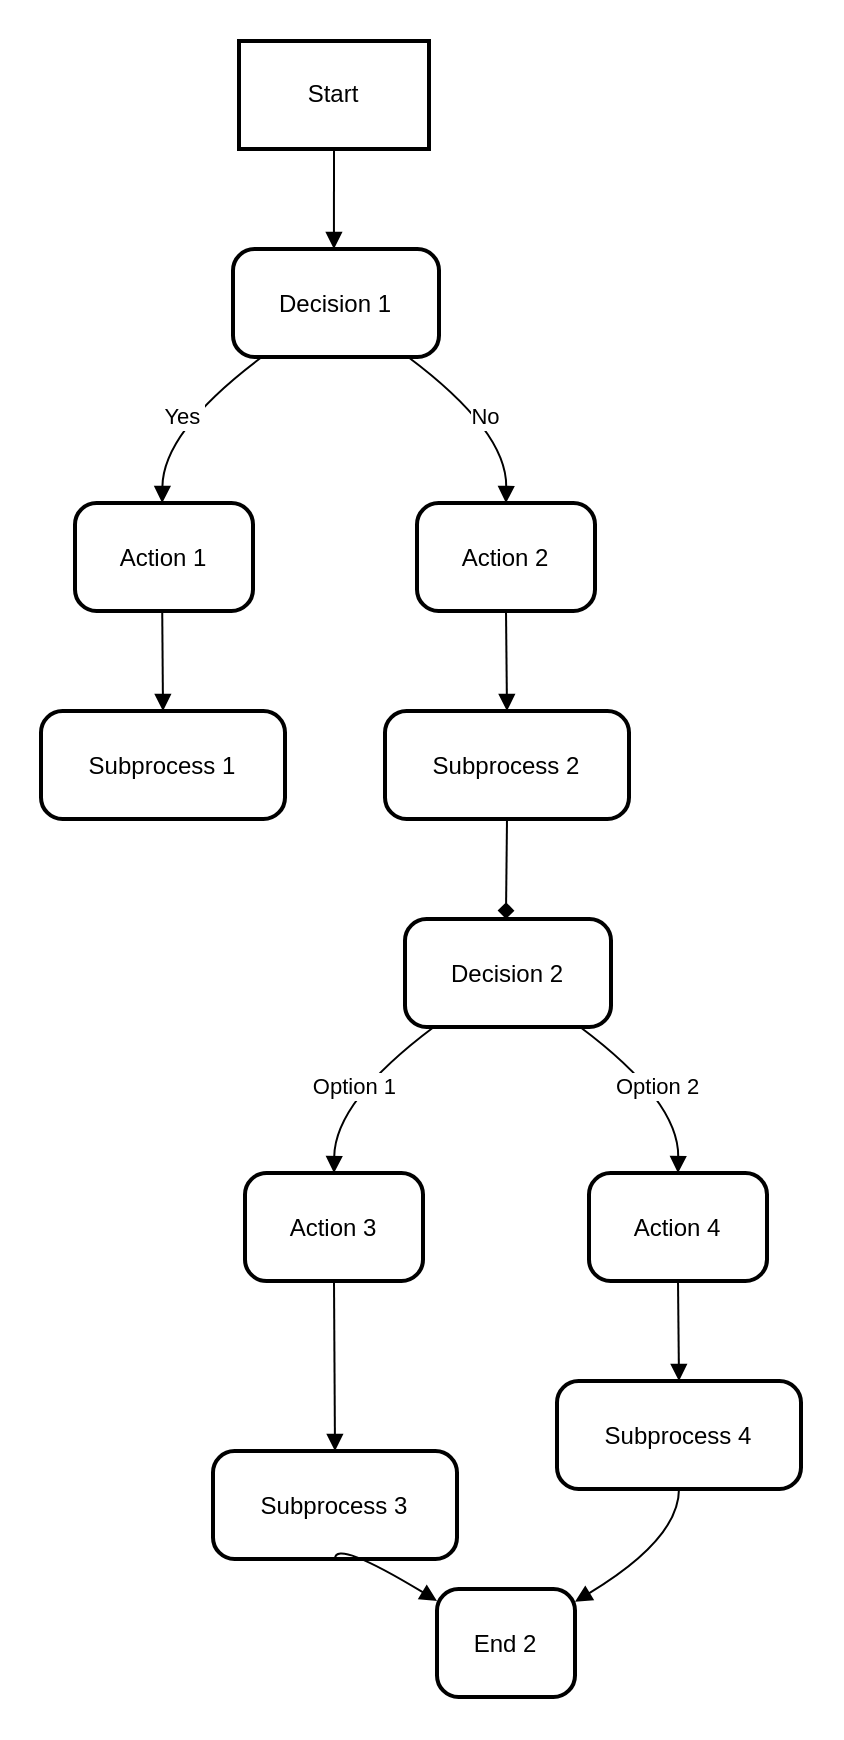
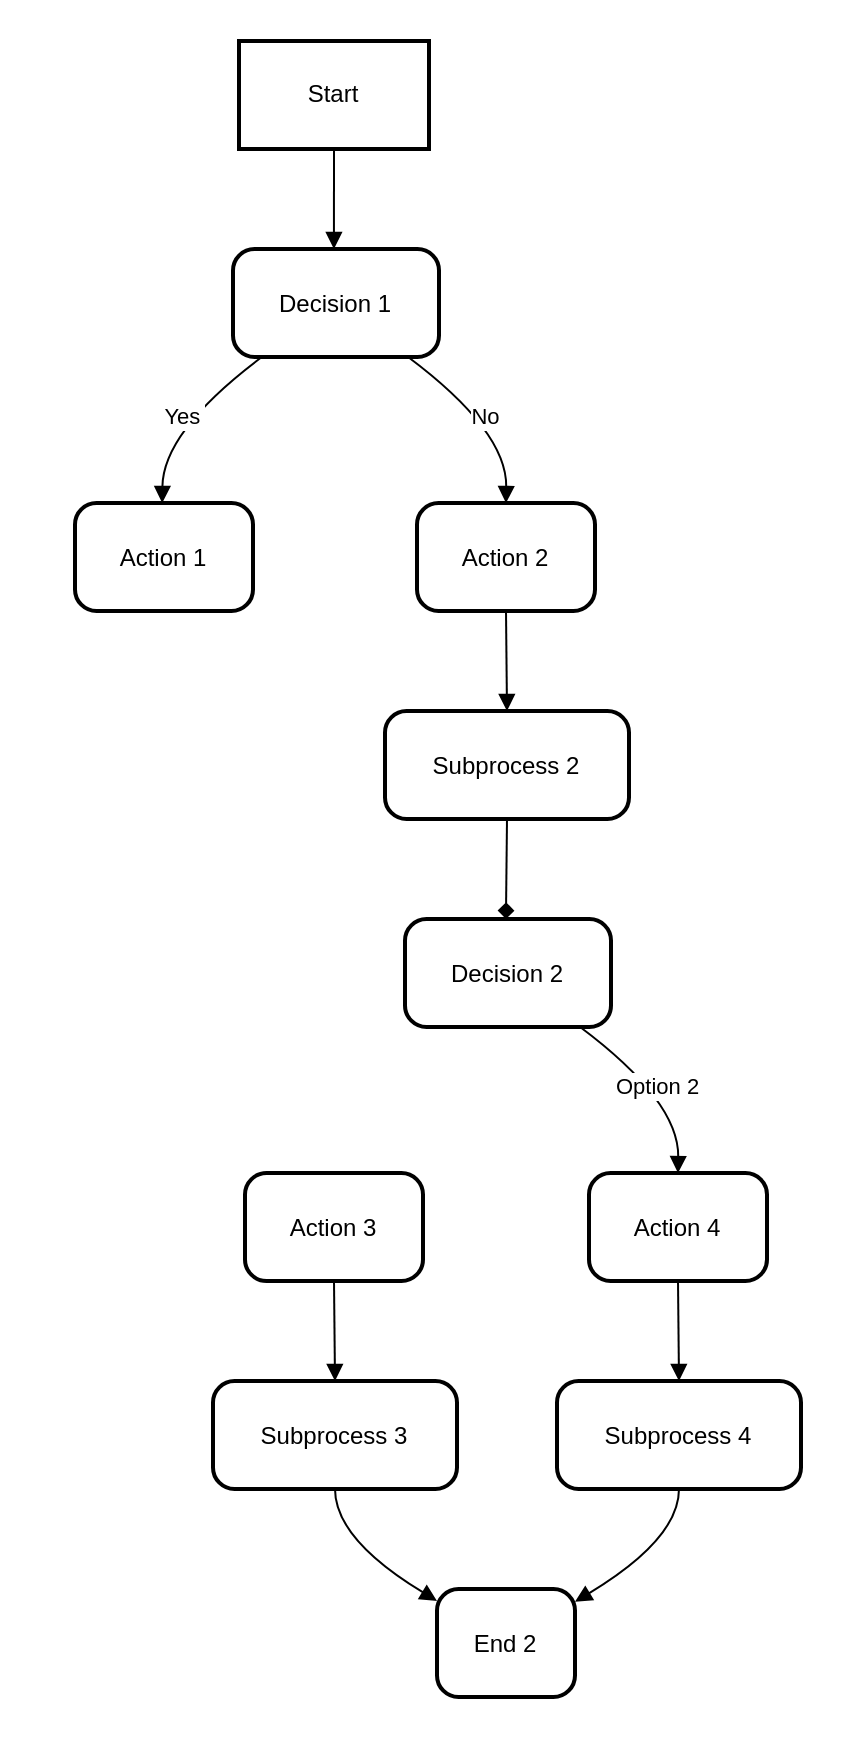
(163, 653) -> none
(163, 765) -> none
(370, 1083) -> none
(335, 1505) -> (335, 1435)
